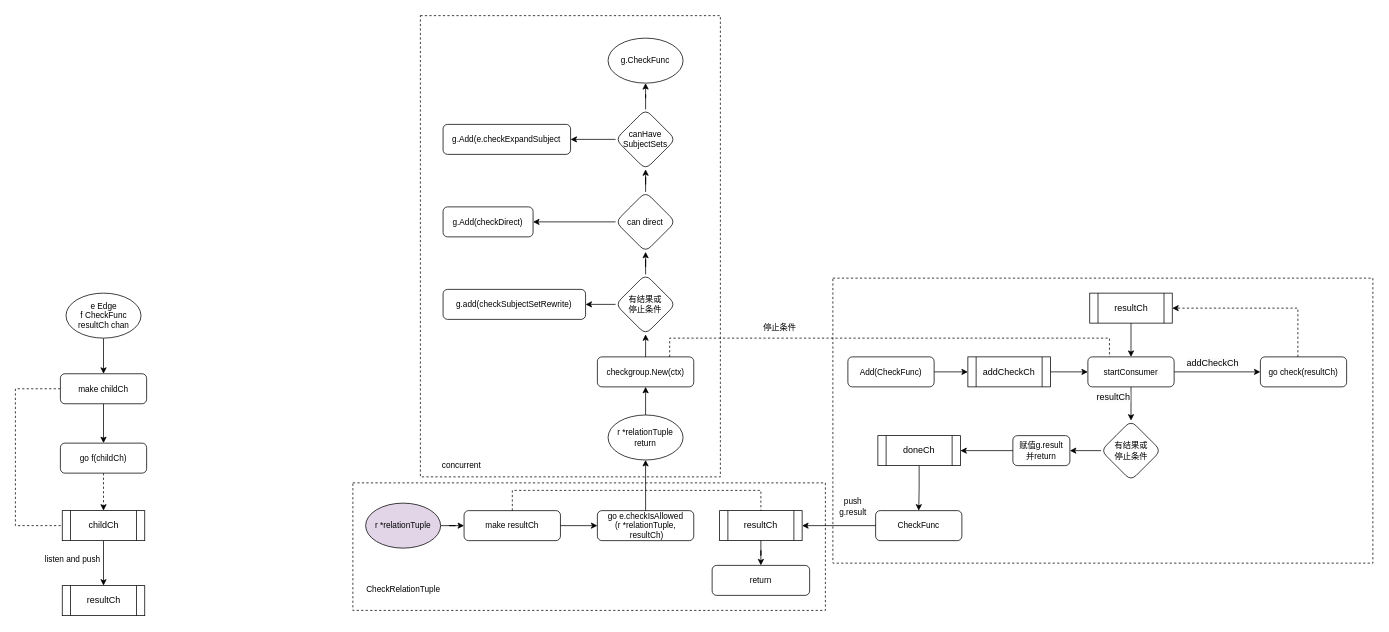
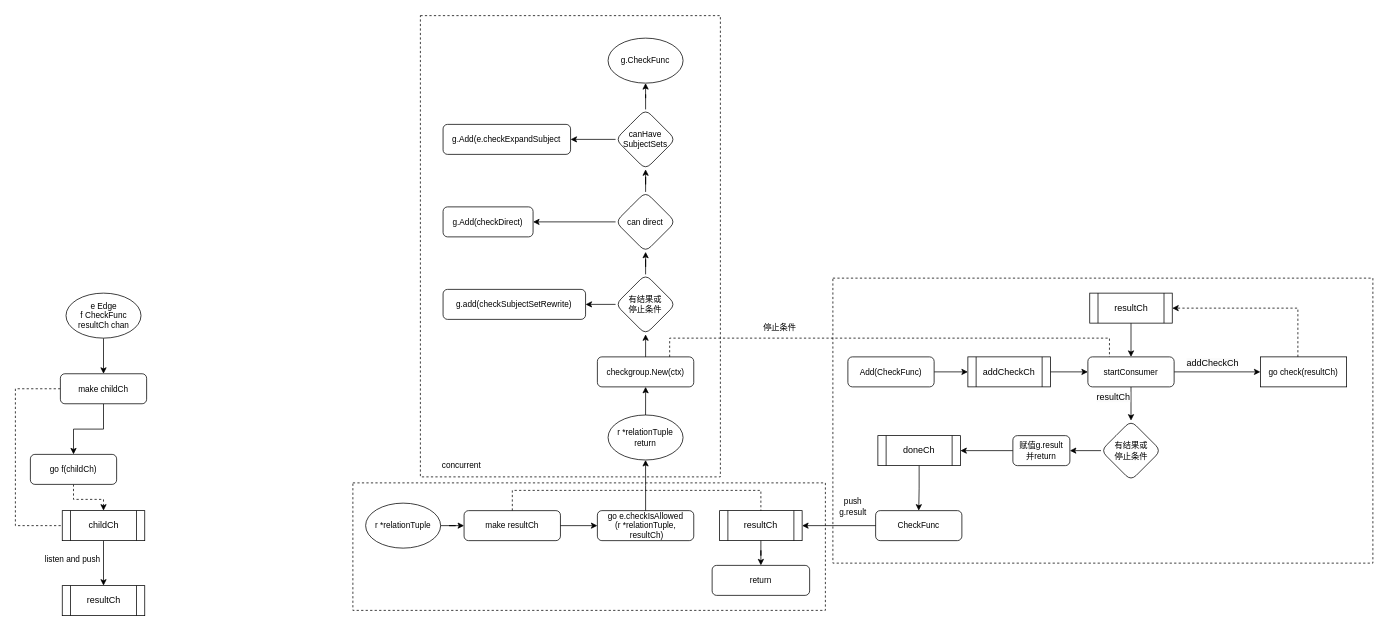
(1304, 372) -> (1304, 372)
(104, 458) -> (74, 469)
(403, 525) -> (403, 525)
(403, 589) -> none
